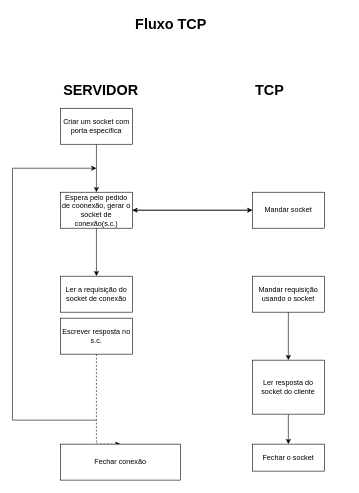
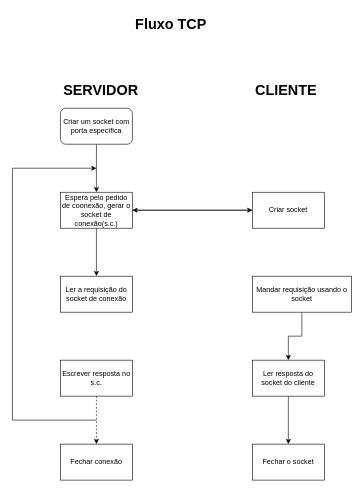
(261, 77) -> (269, 77)
(96, 126) -> (96, 126)
(288, 210) -> (288, 210)
(288, 294) -> (302, 294)
(96, 336) -> (96, 378)
(288, 387) -> (288, 378)
(288, 458) -> (288, 462)
(120, 462) -> (96, 462)
